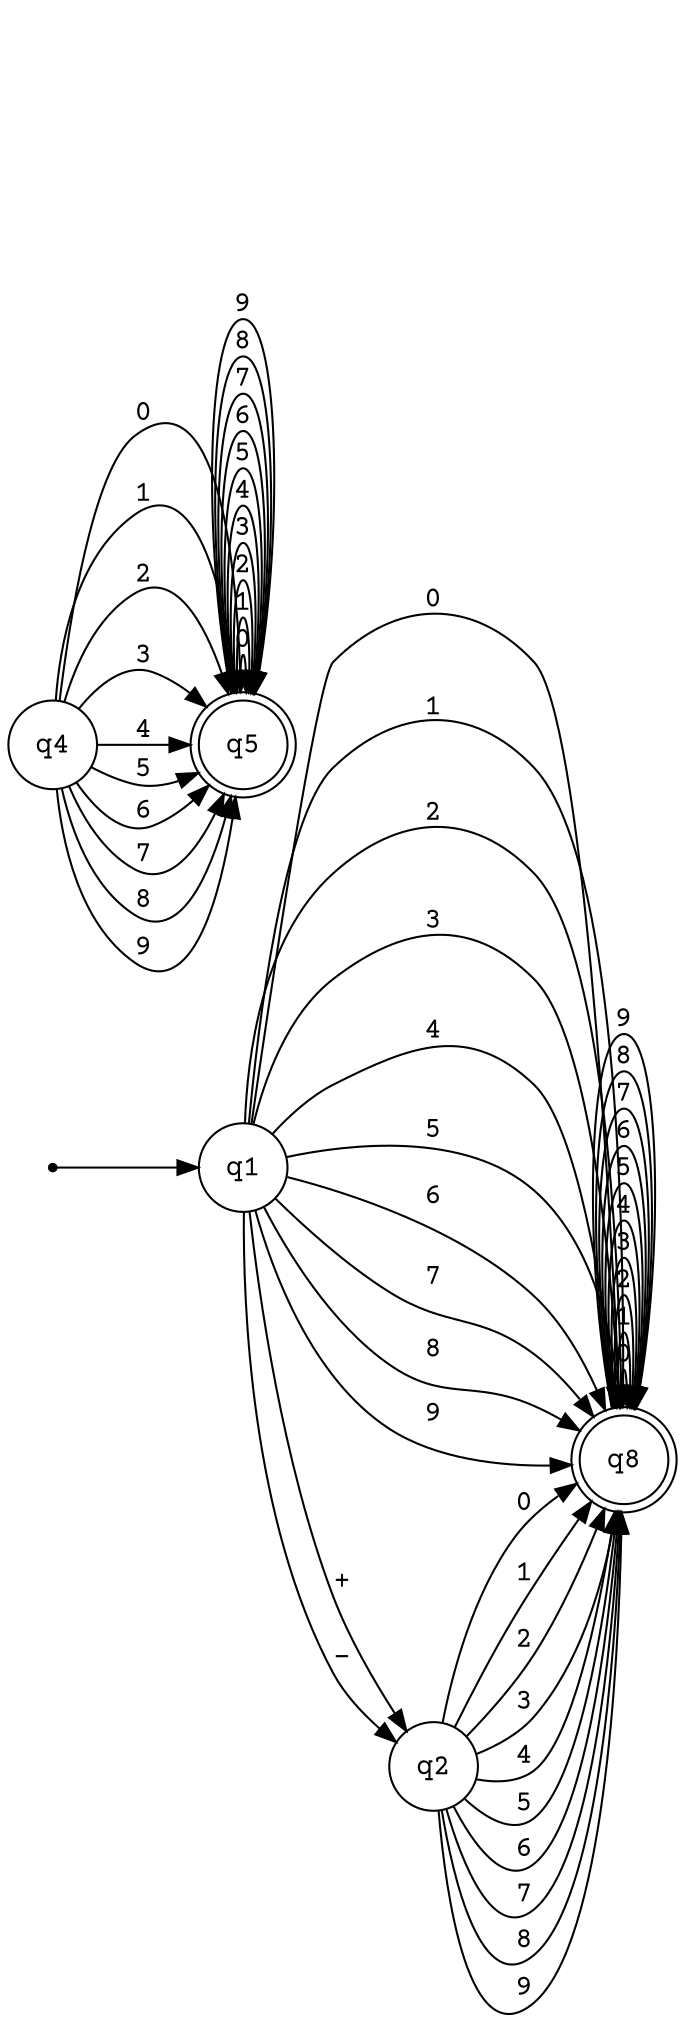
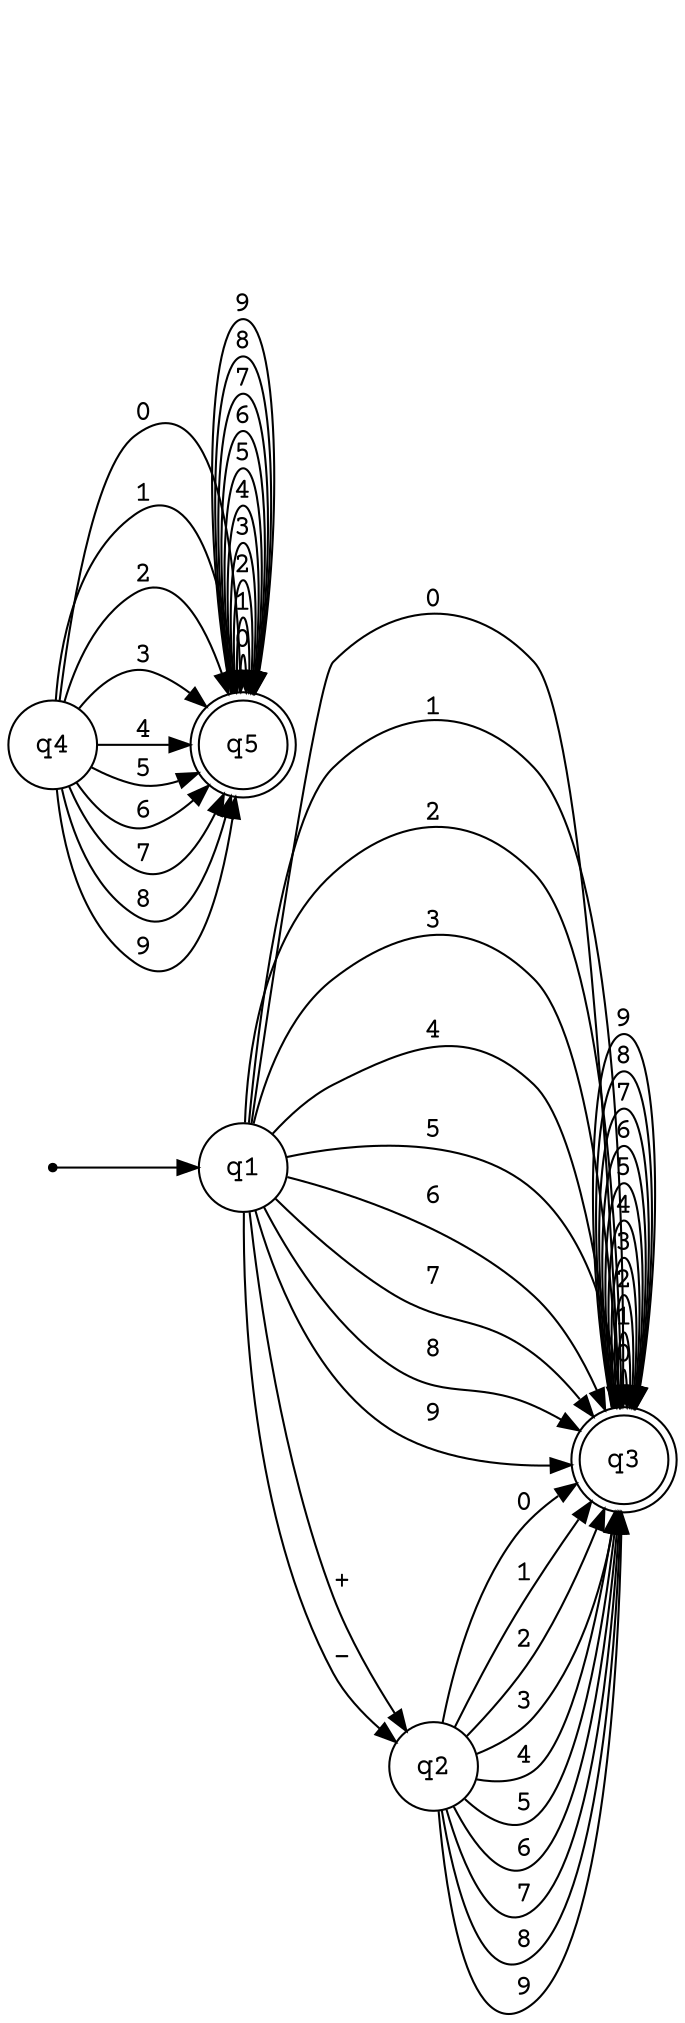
(624, 1460) -> (624, 1460)
